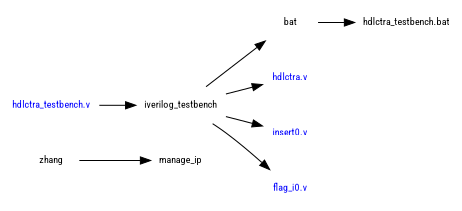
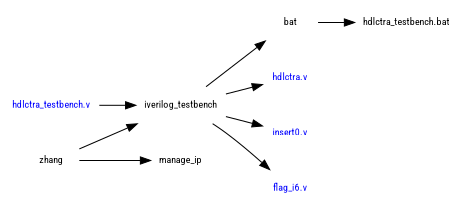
none -> (103, 138)
(290, 188) -> (290, 188)
